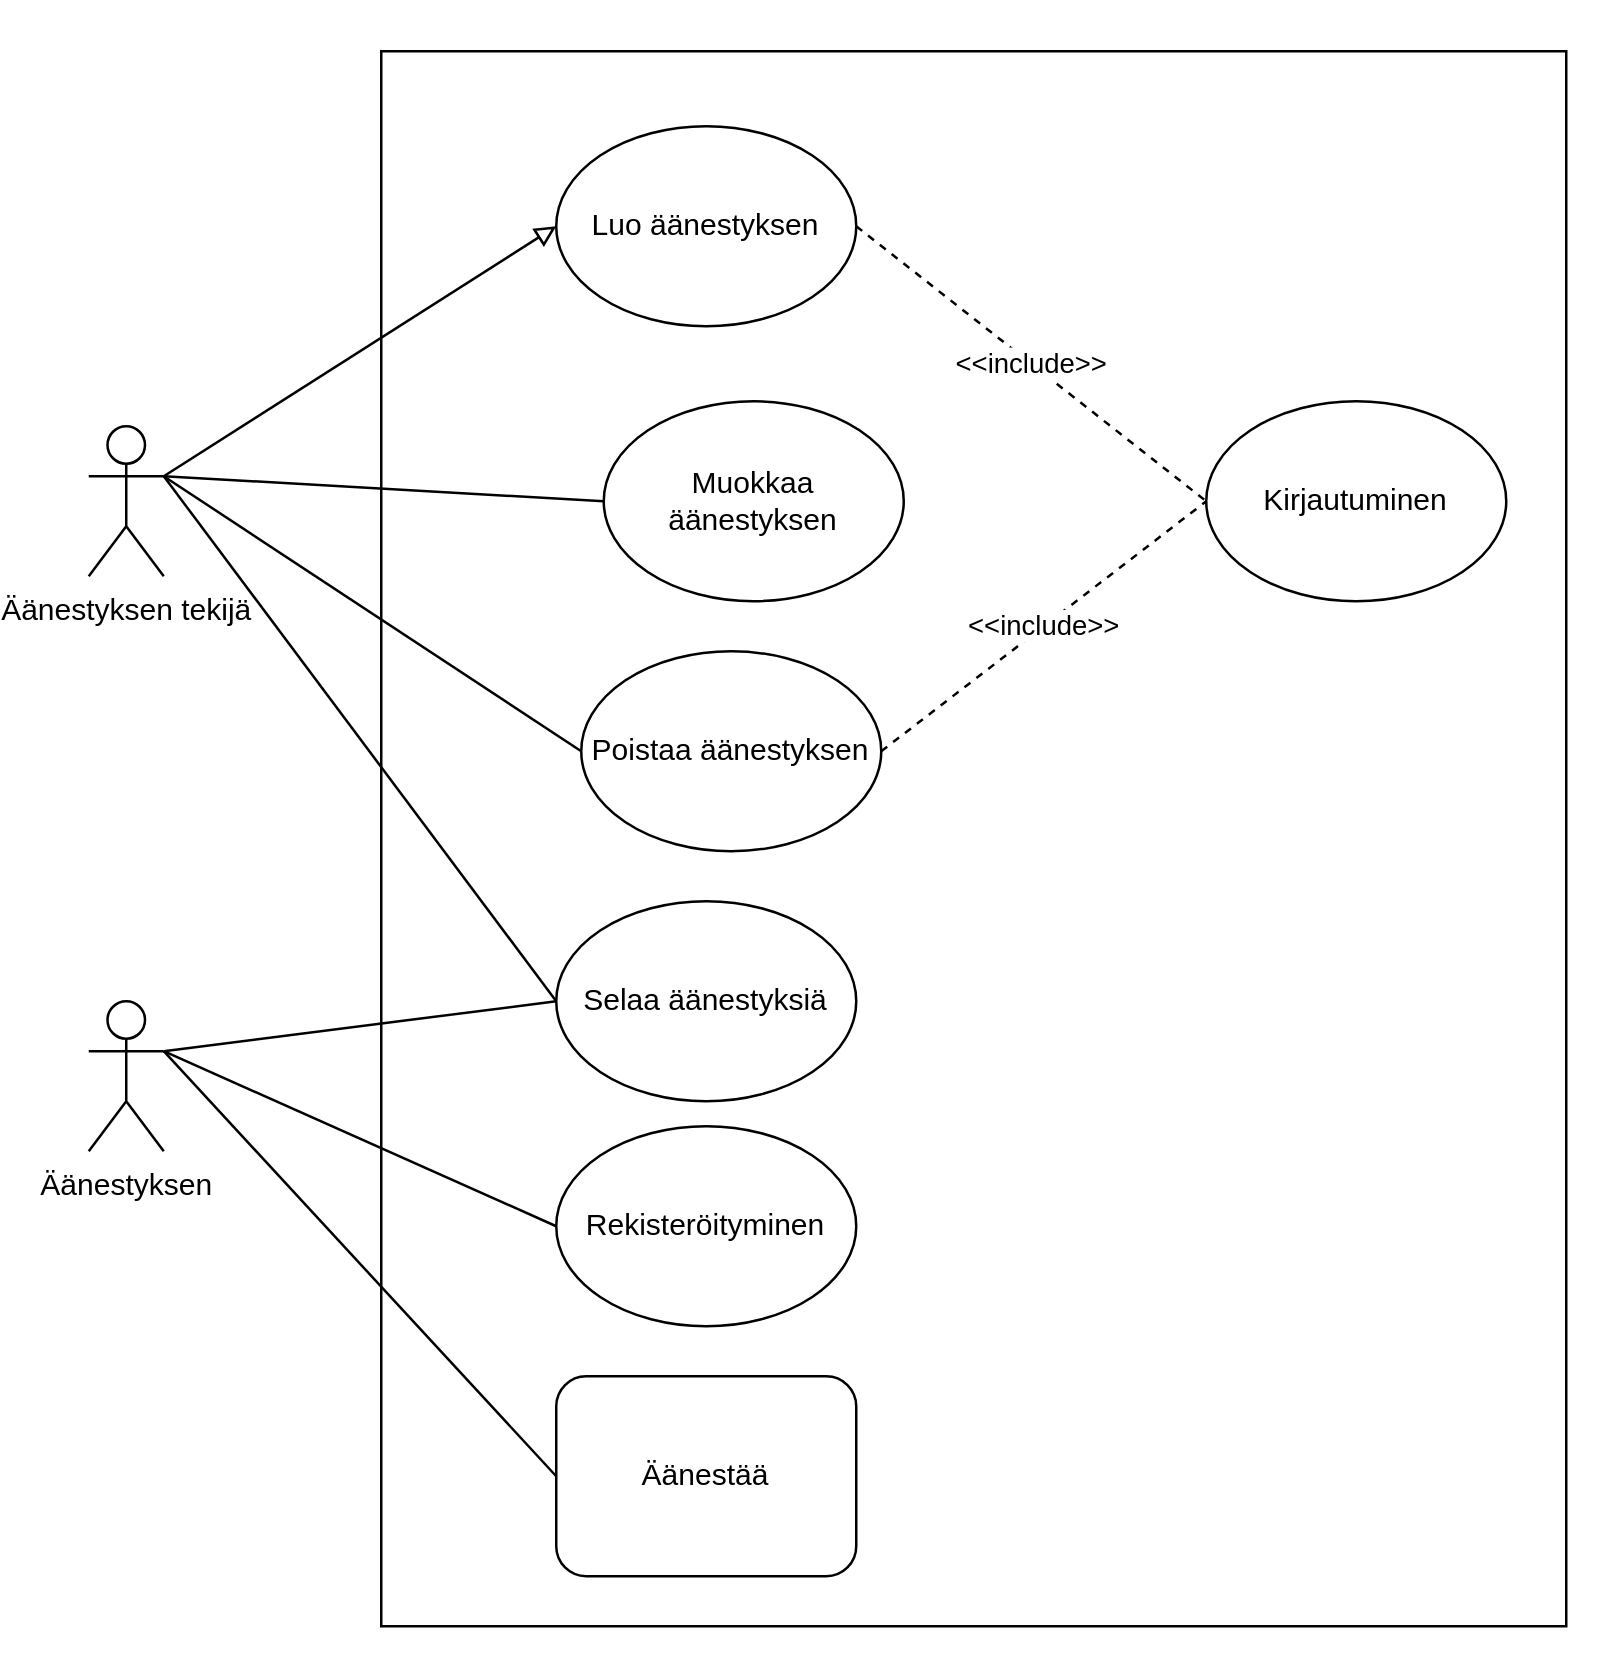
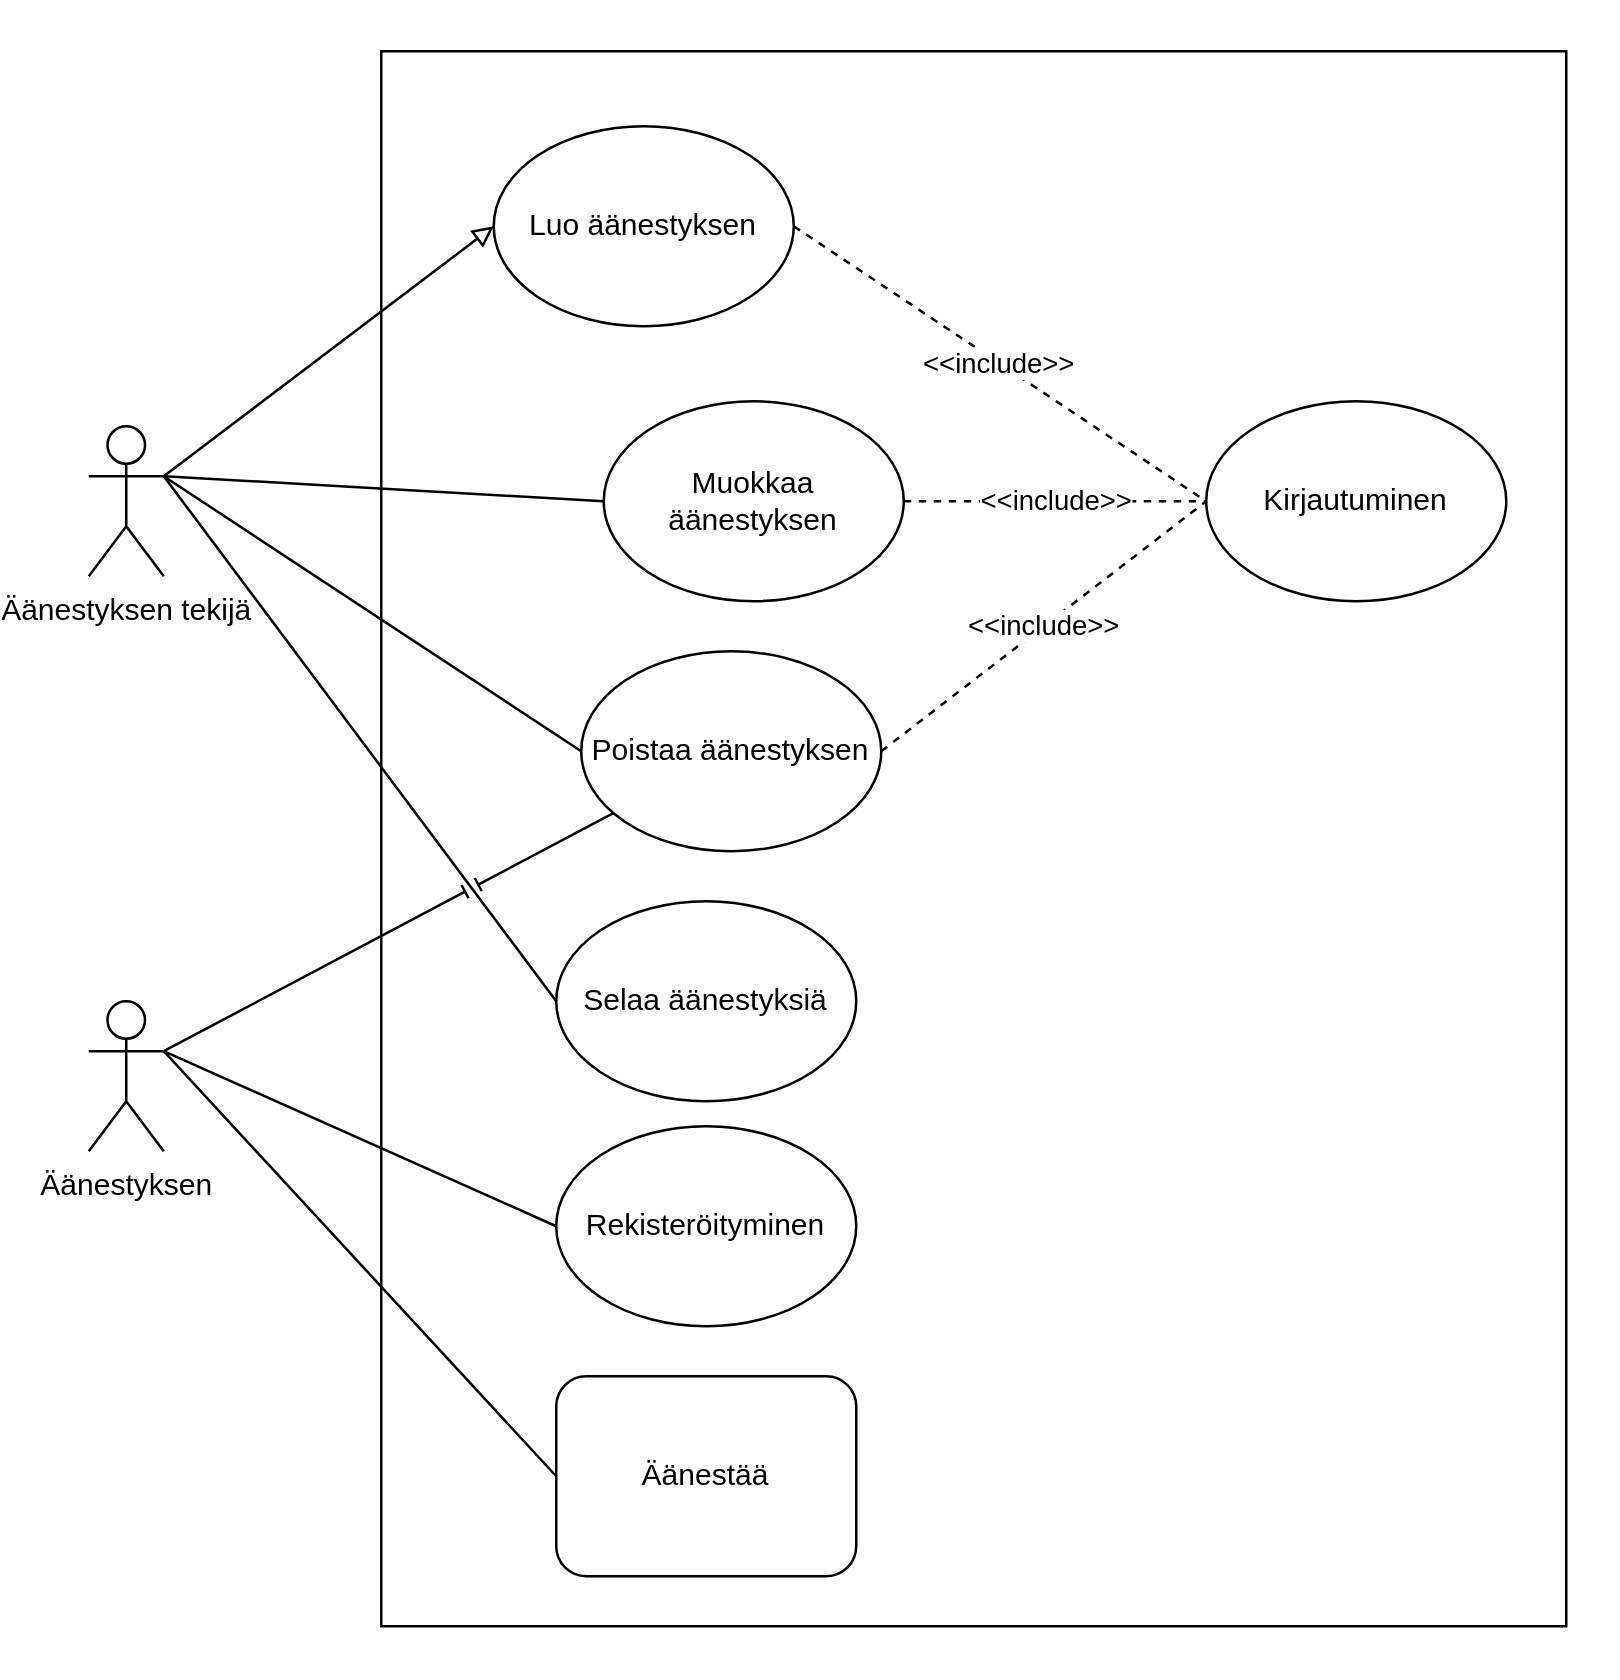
(706, 226) -> (644, 226)
none -> (1122, 501)
(360, 1026) -> (327, 965)
